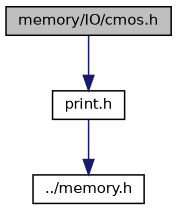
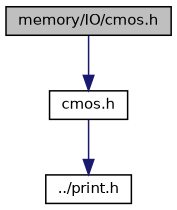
(89, 105) -> (89, 105)
(89, 189) -> (89, 189)
